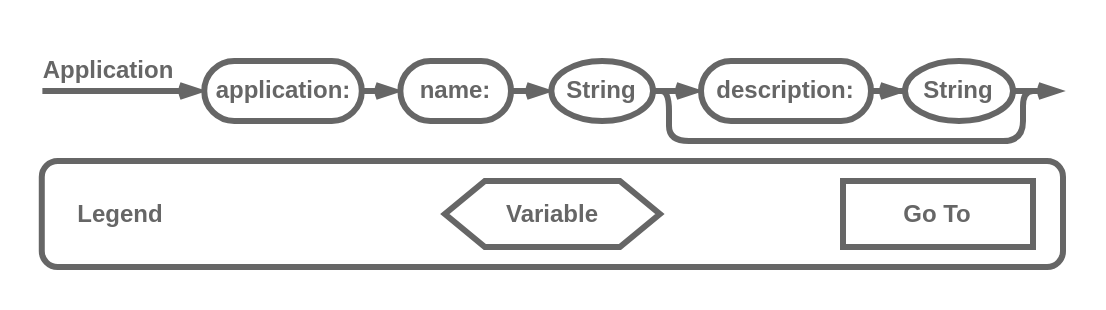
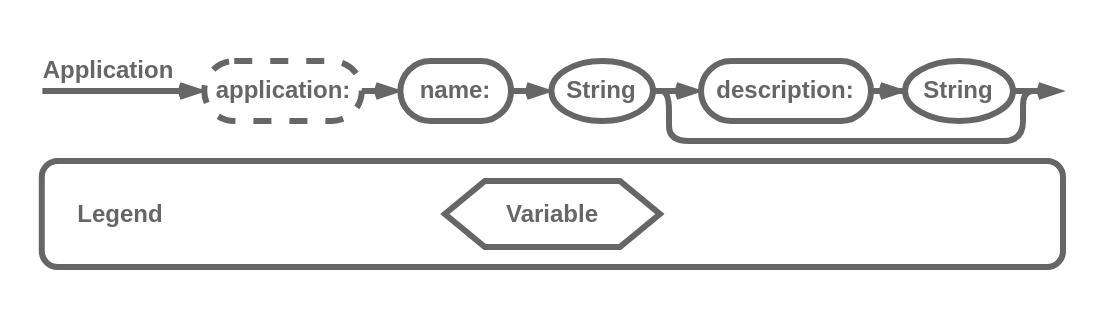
(283, 91) -> (283, 91)
(938, 214) -> none
